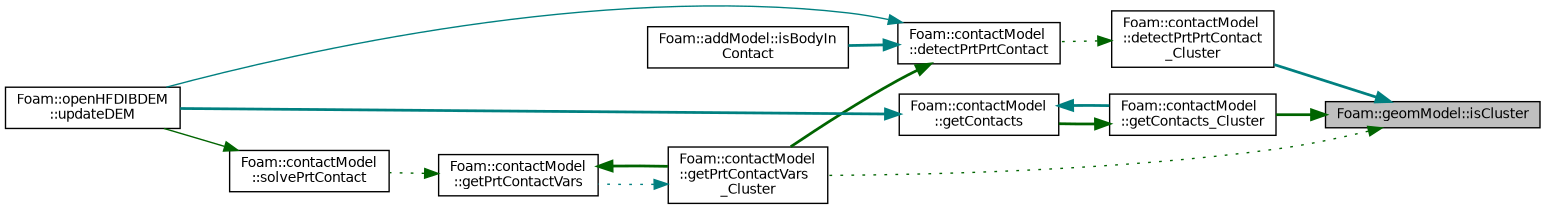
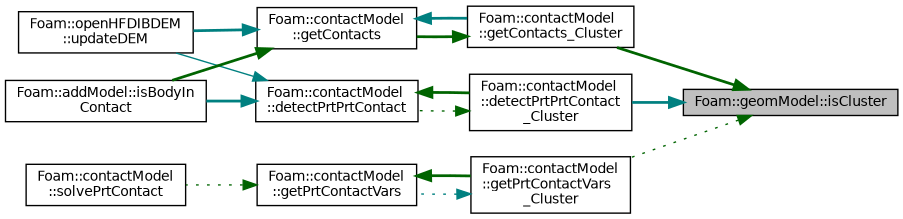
none -> (204, 70)
(856, 105) -> (451, 93)
(194, 137) -> none
